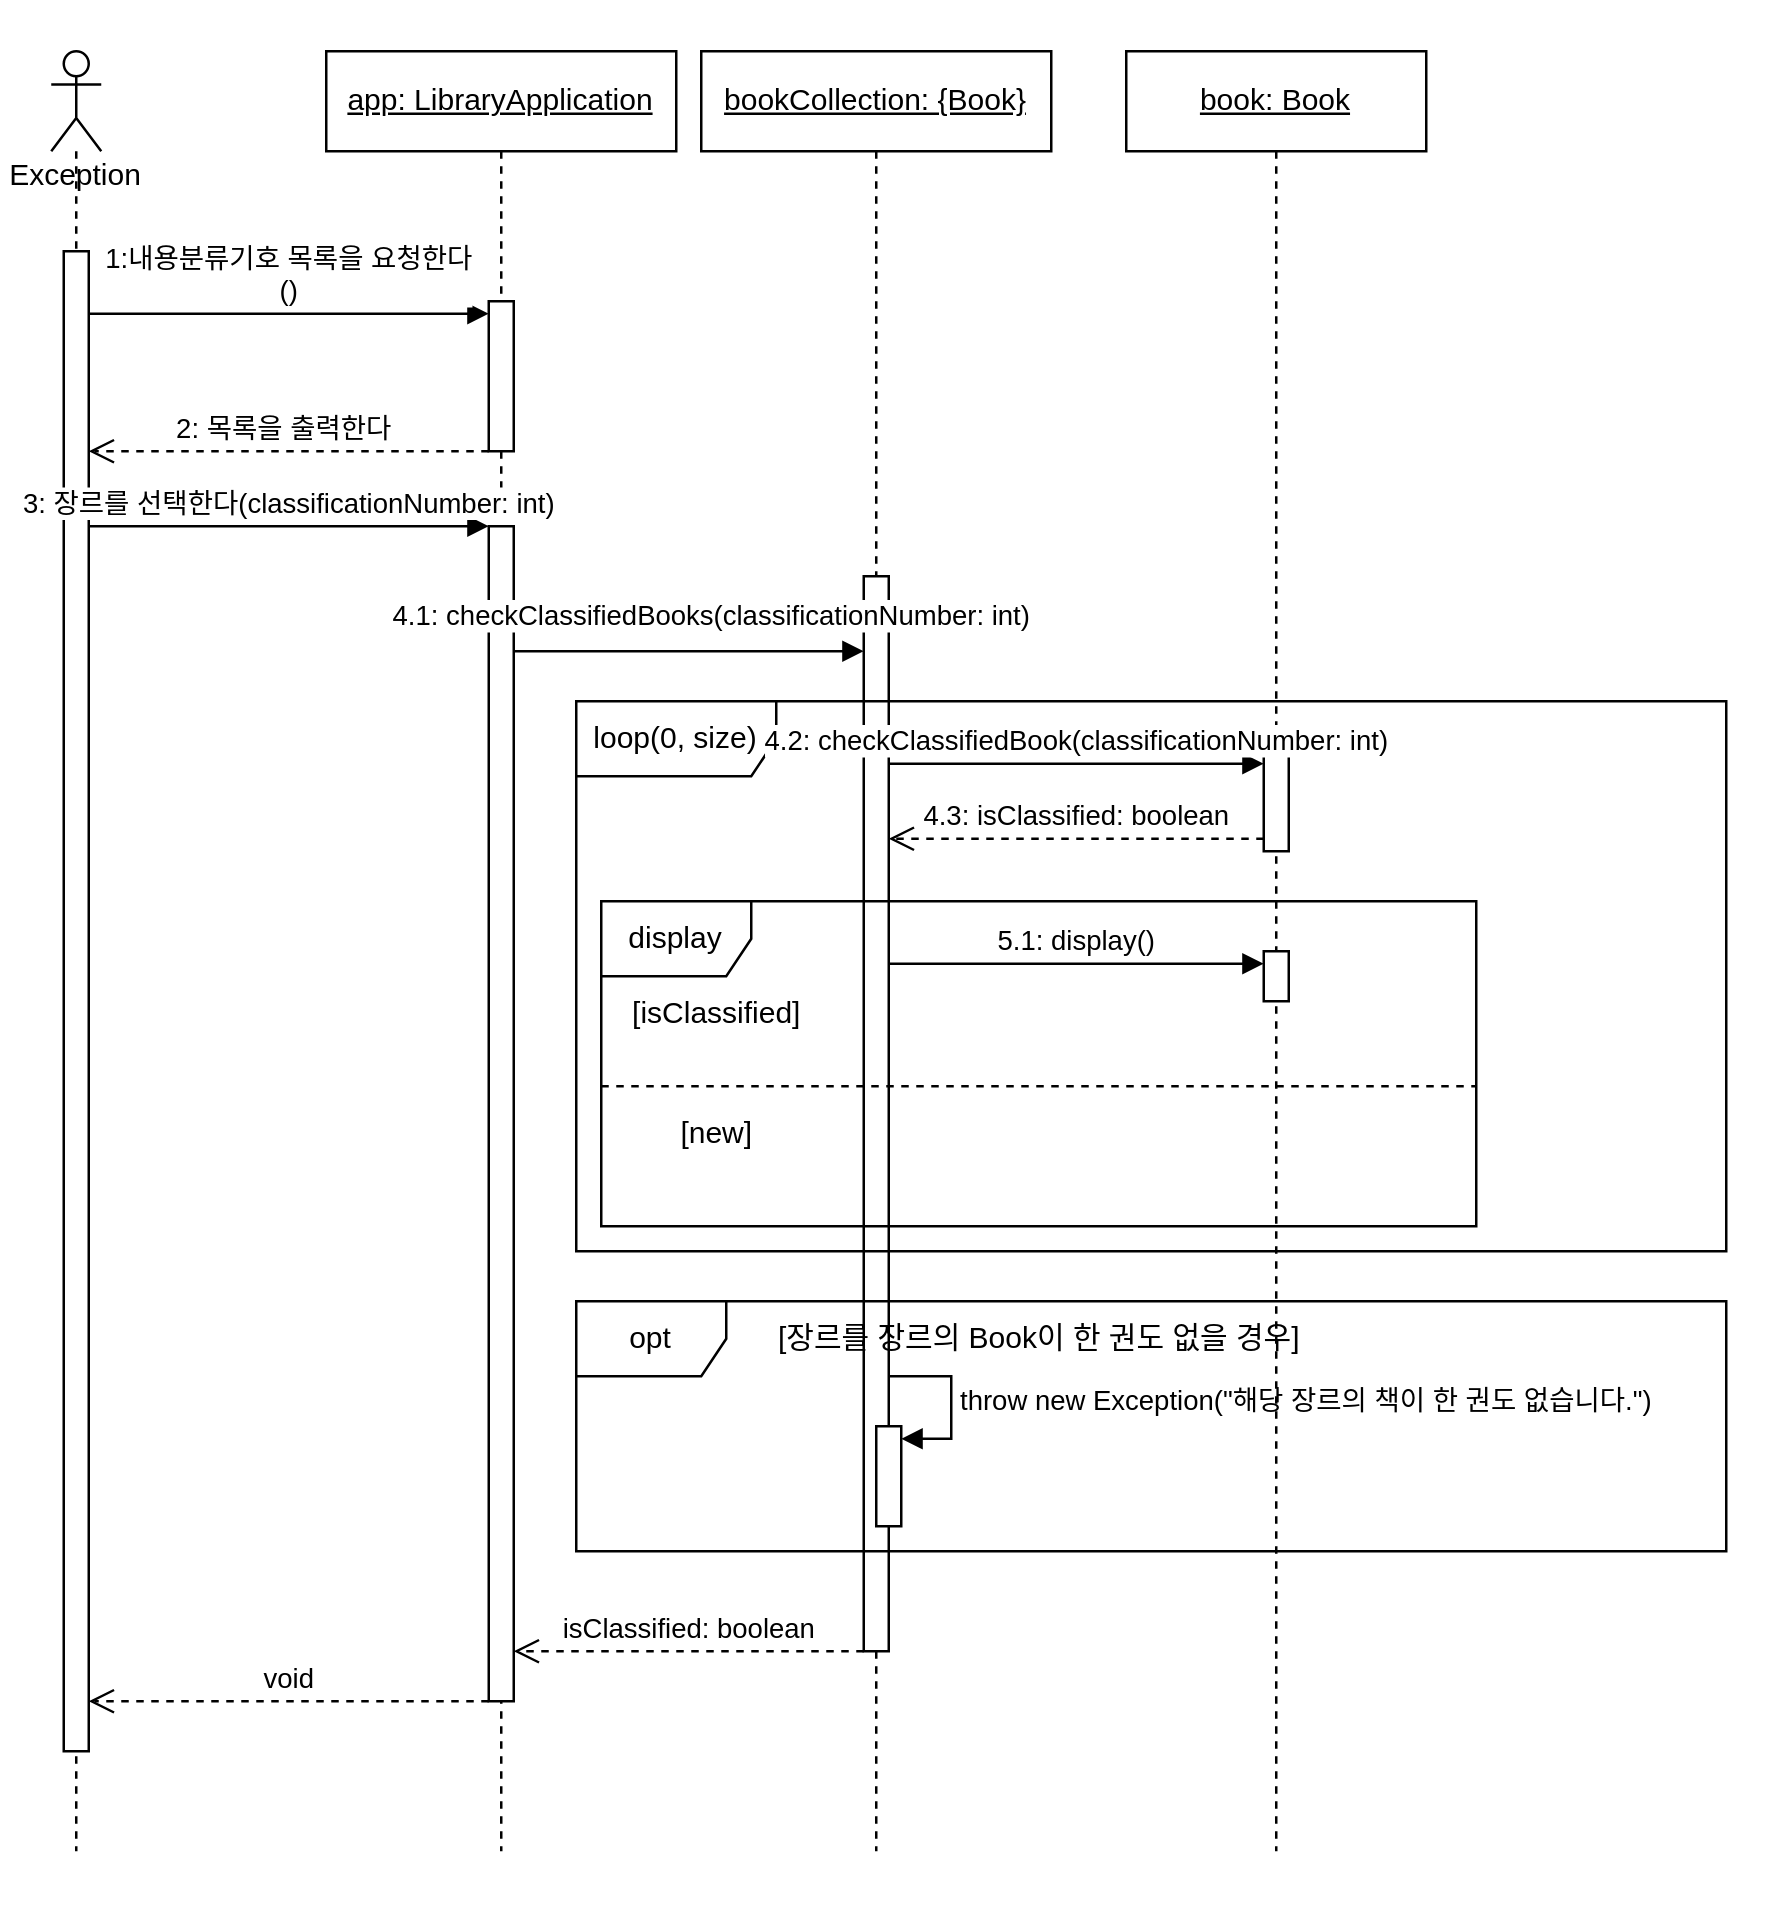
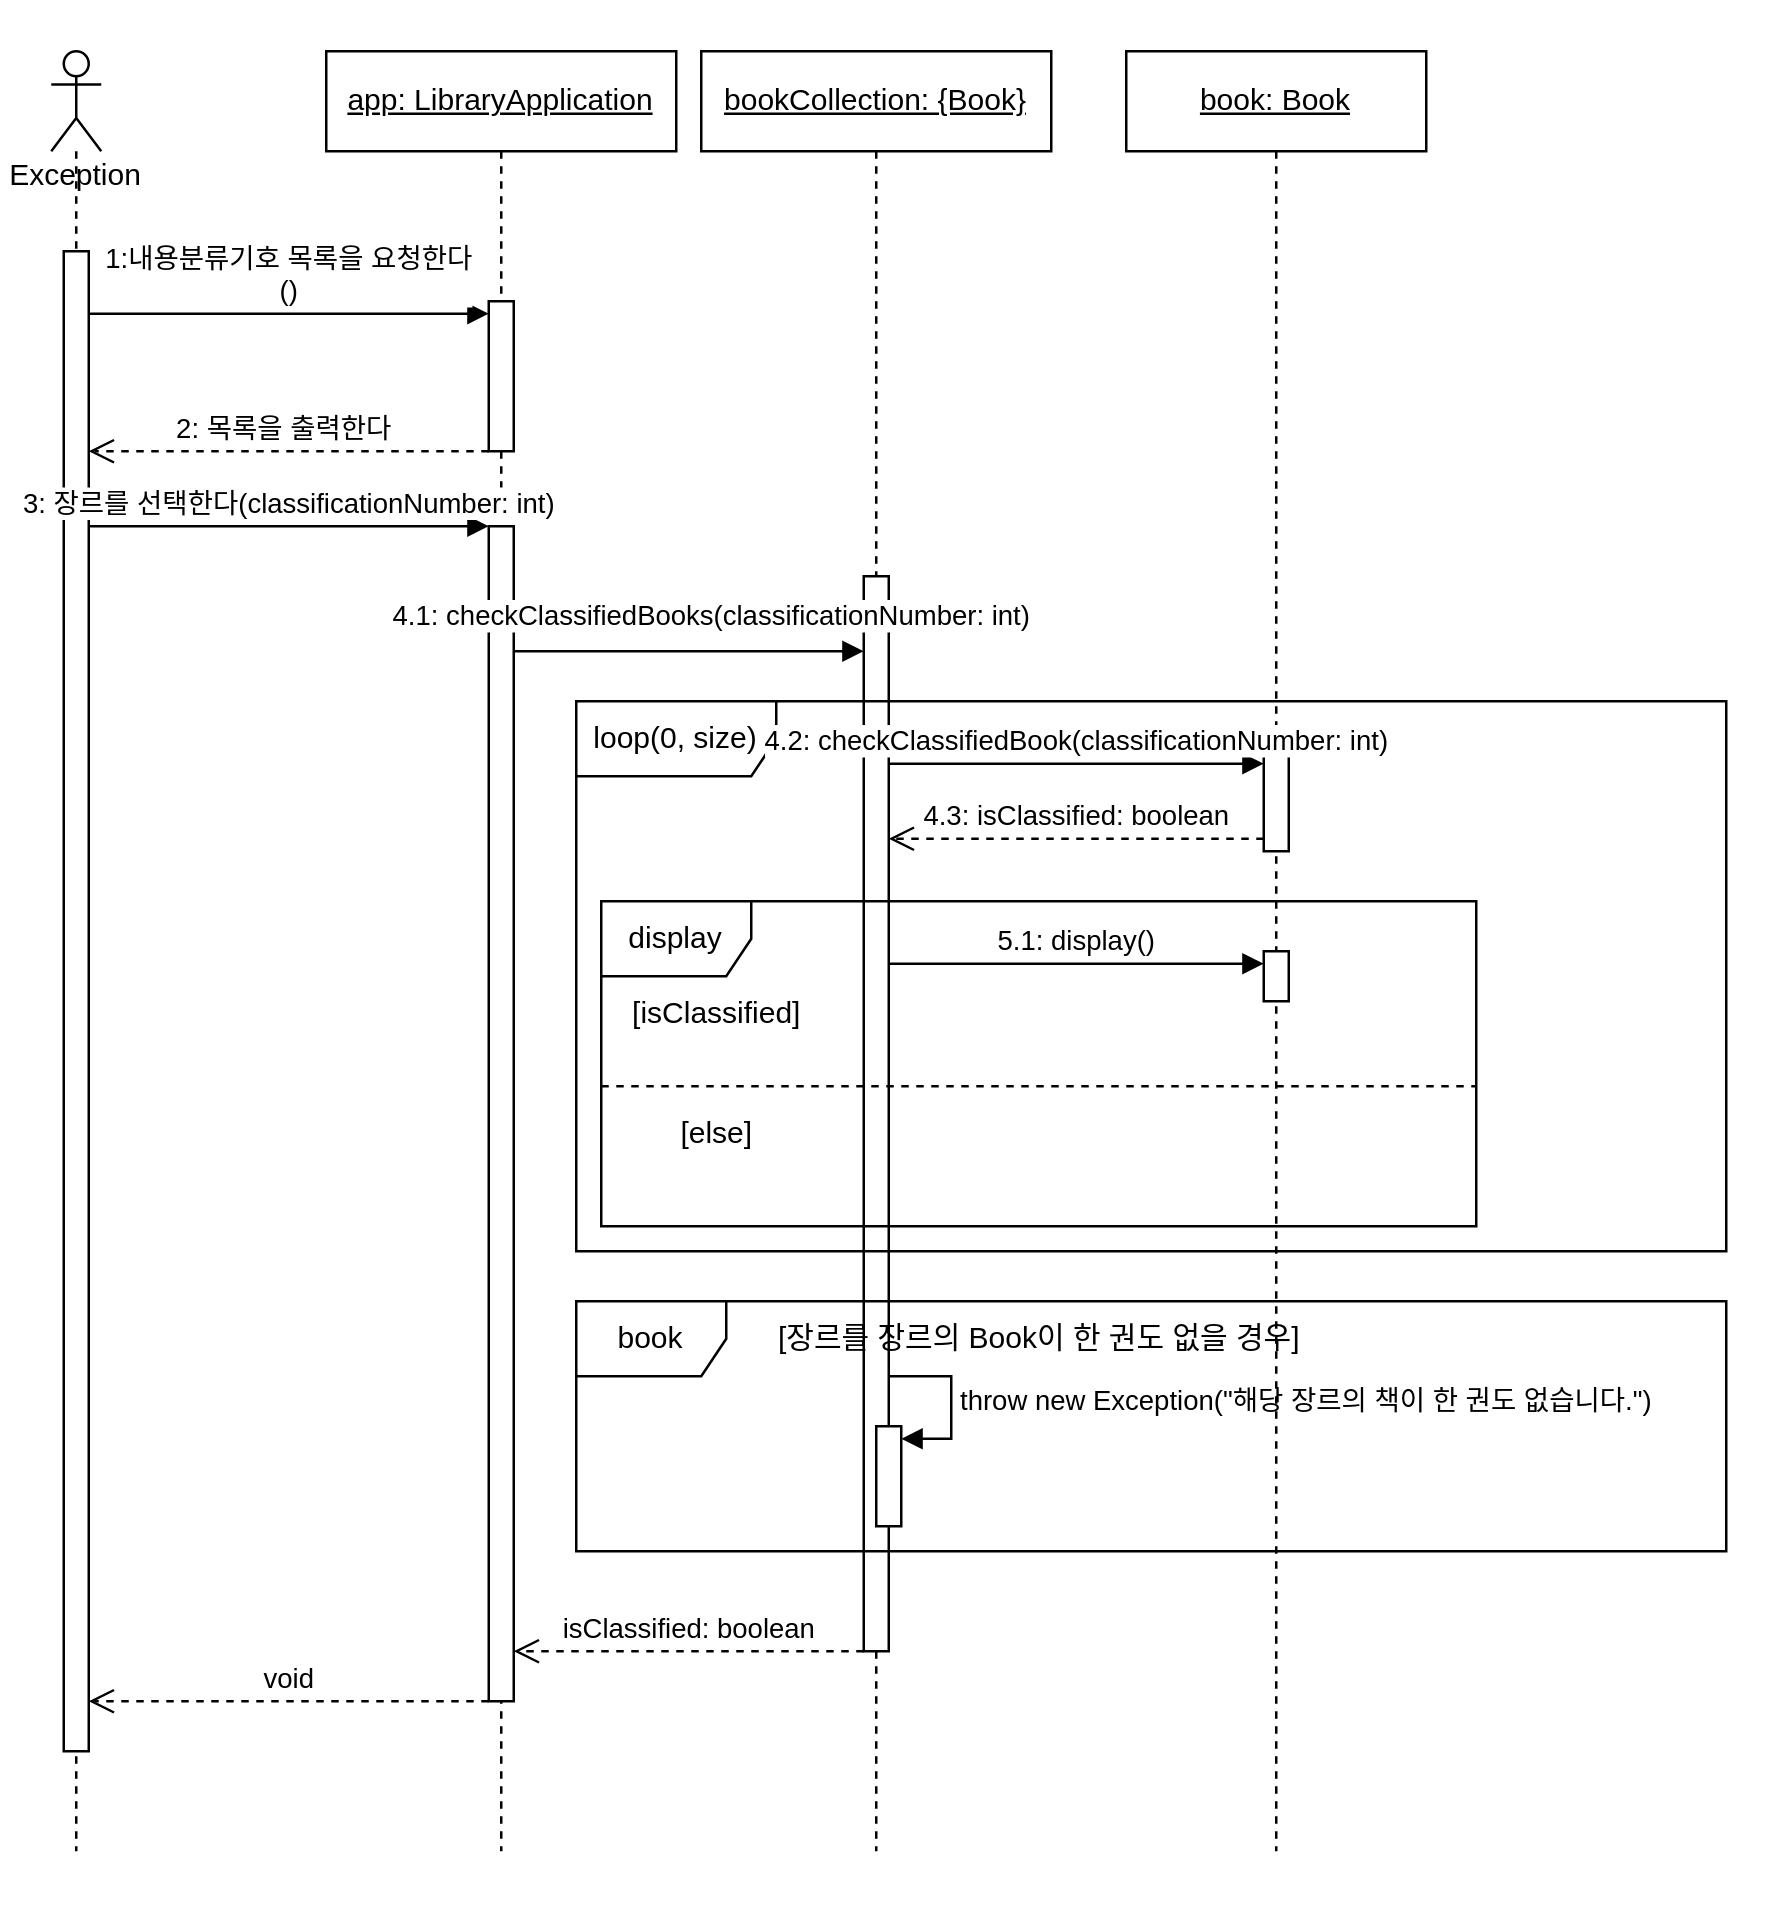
(718, 1134) -> (718, 1134)
(651, 1339) -> (651, 1339)
